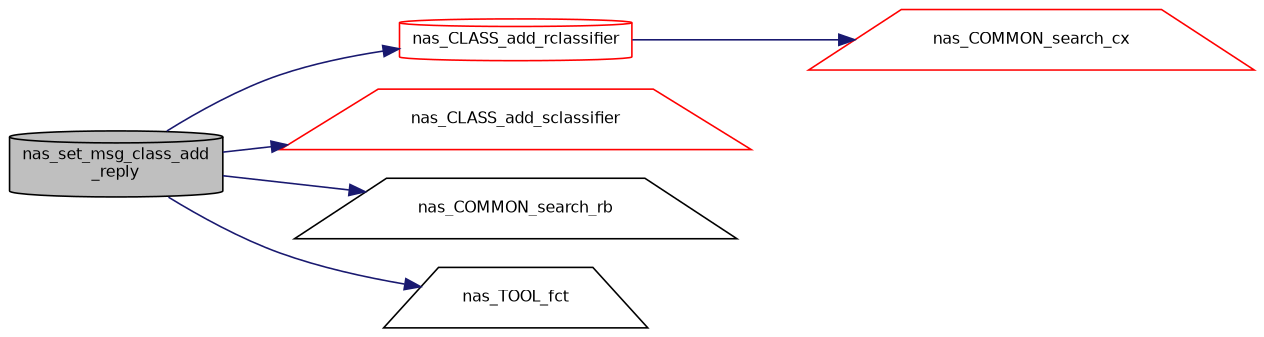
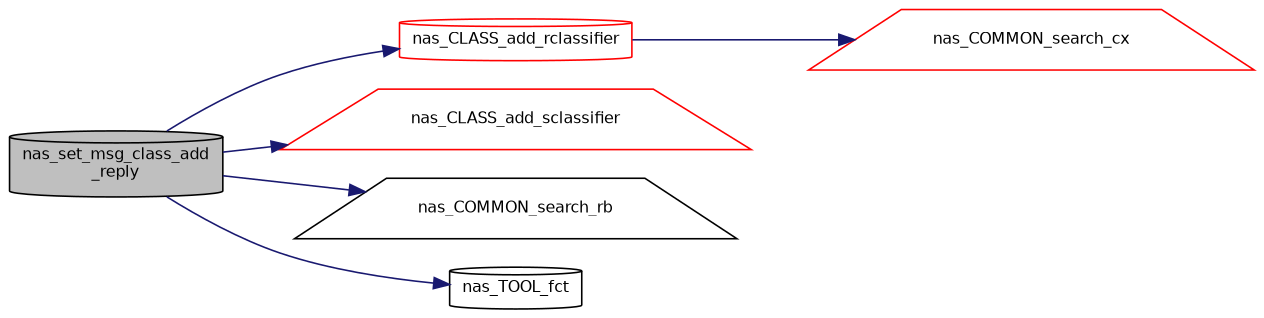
(516, 298) -> (516, 288)
